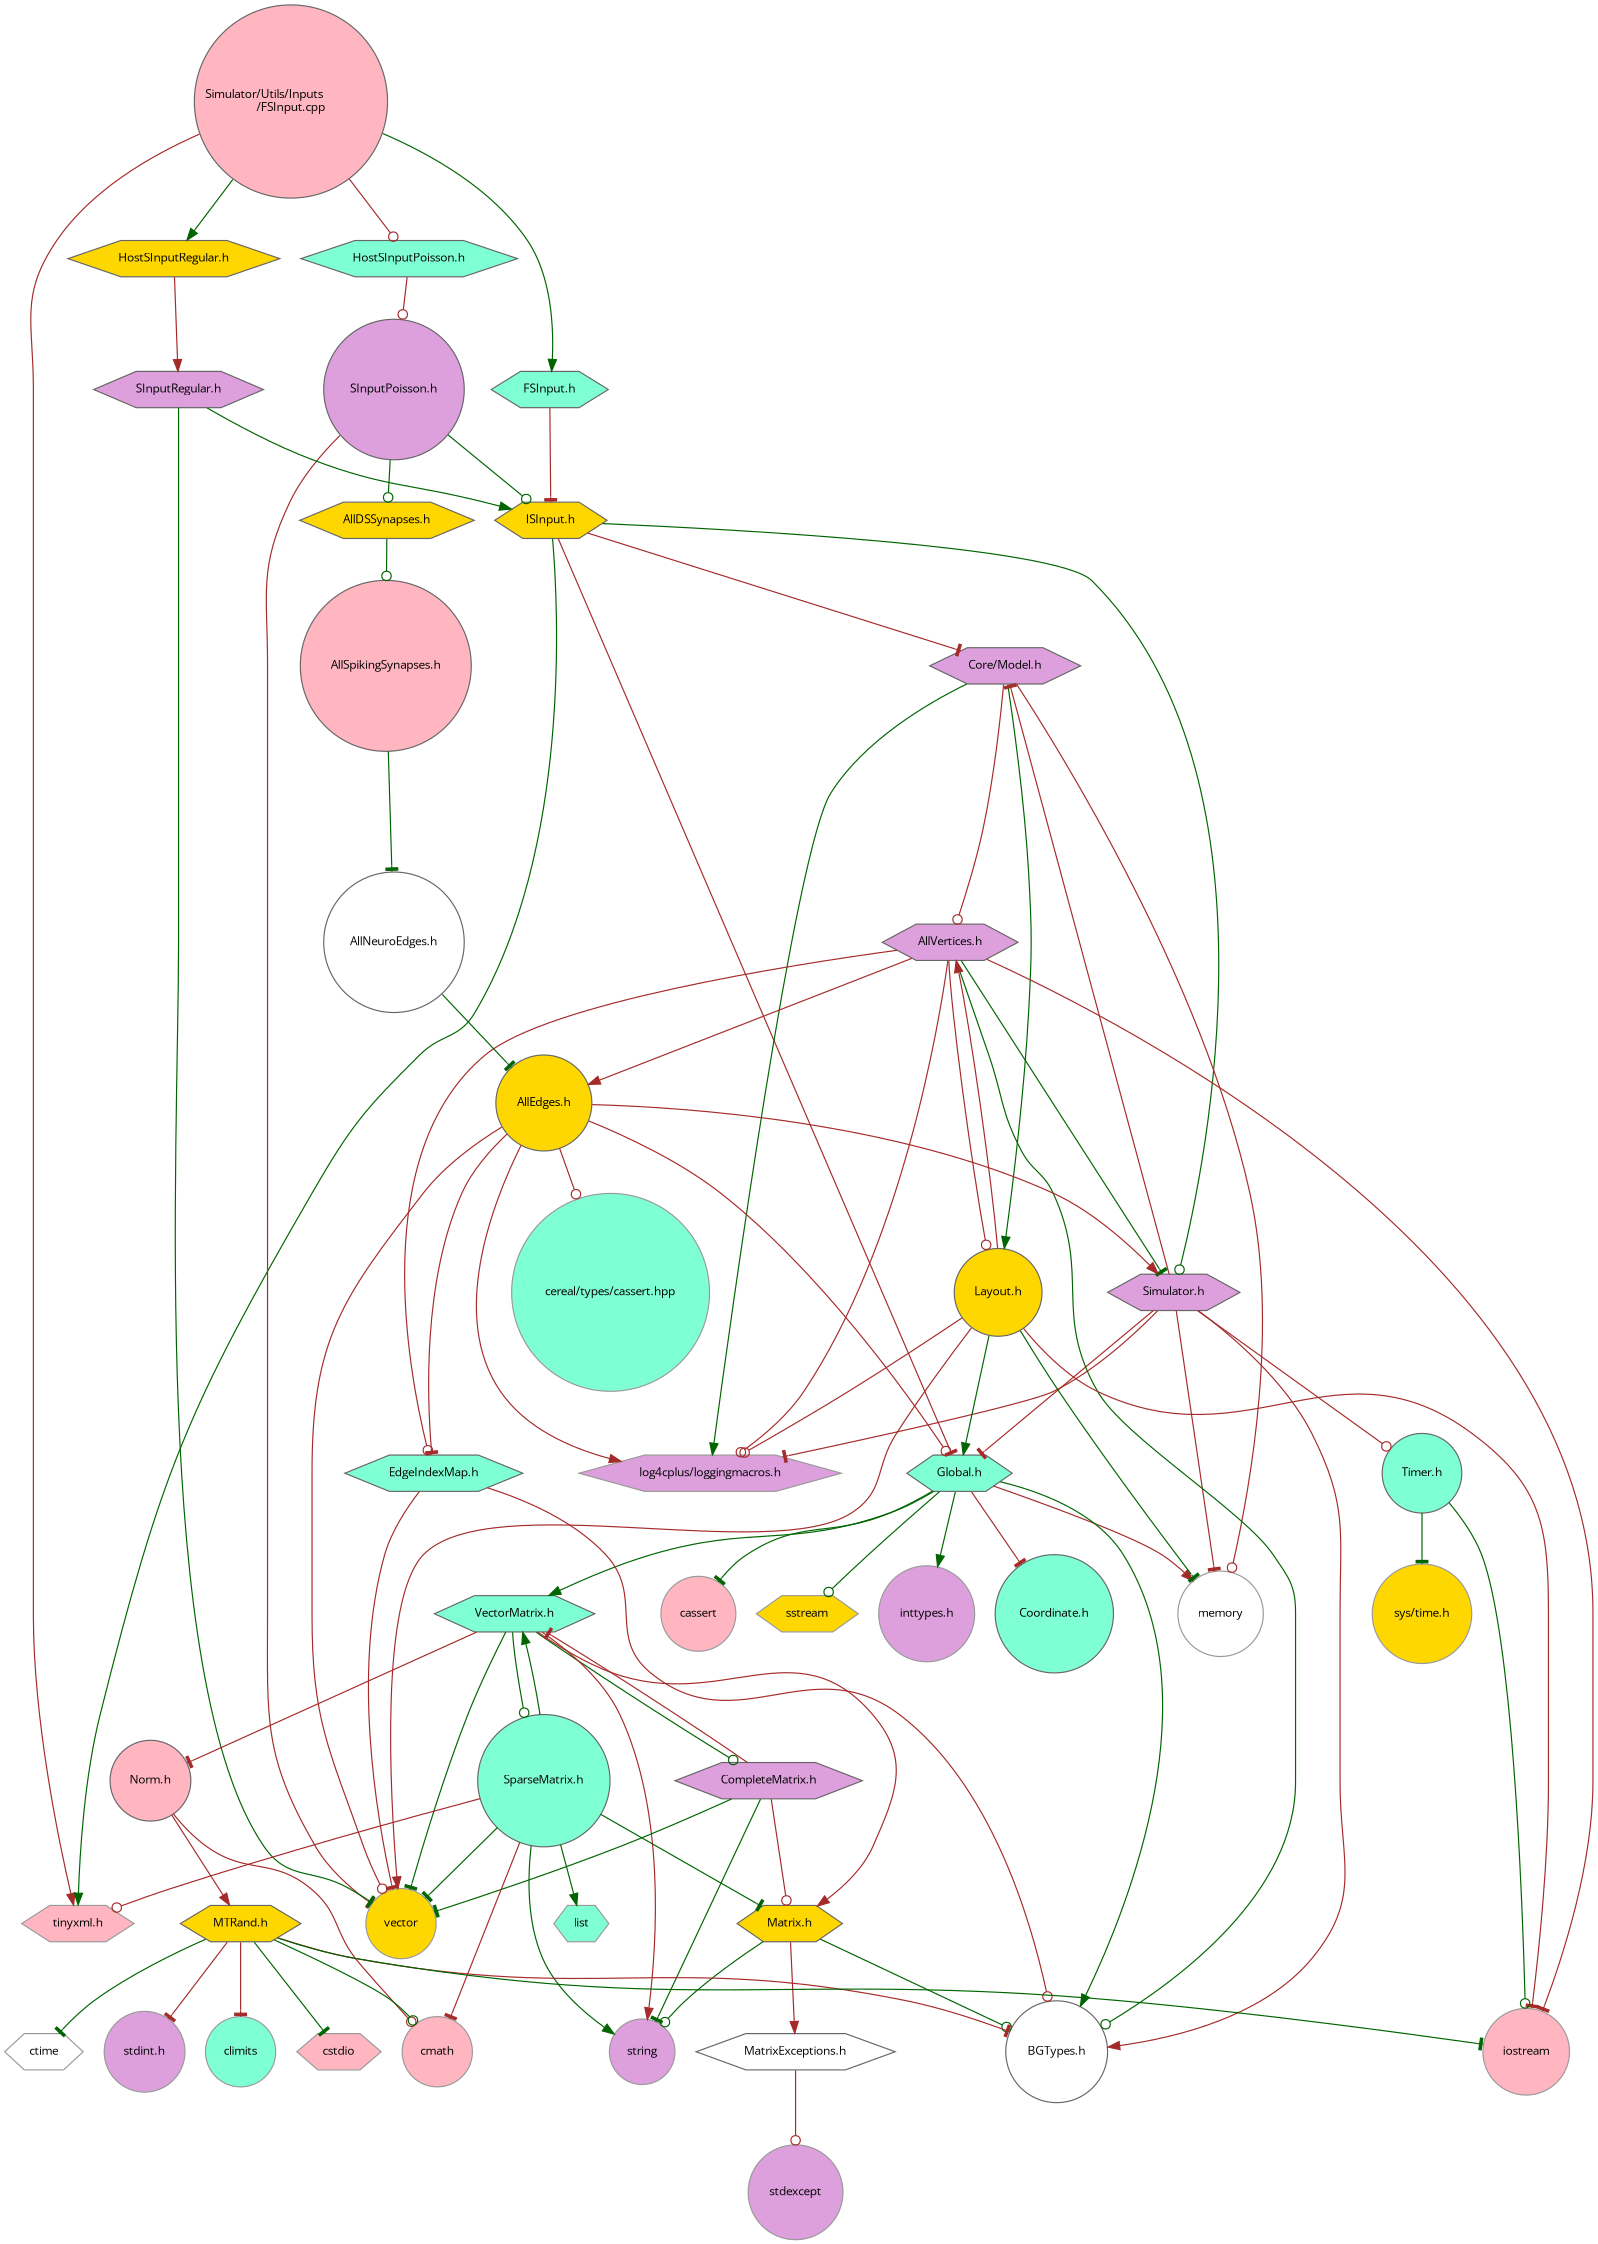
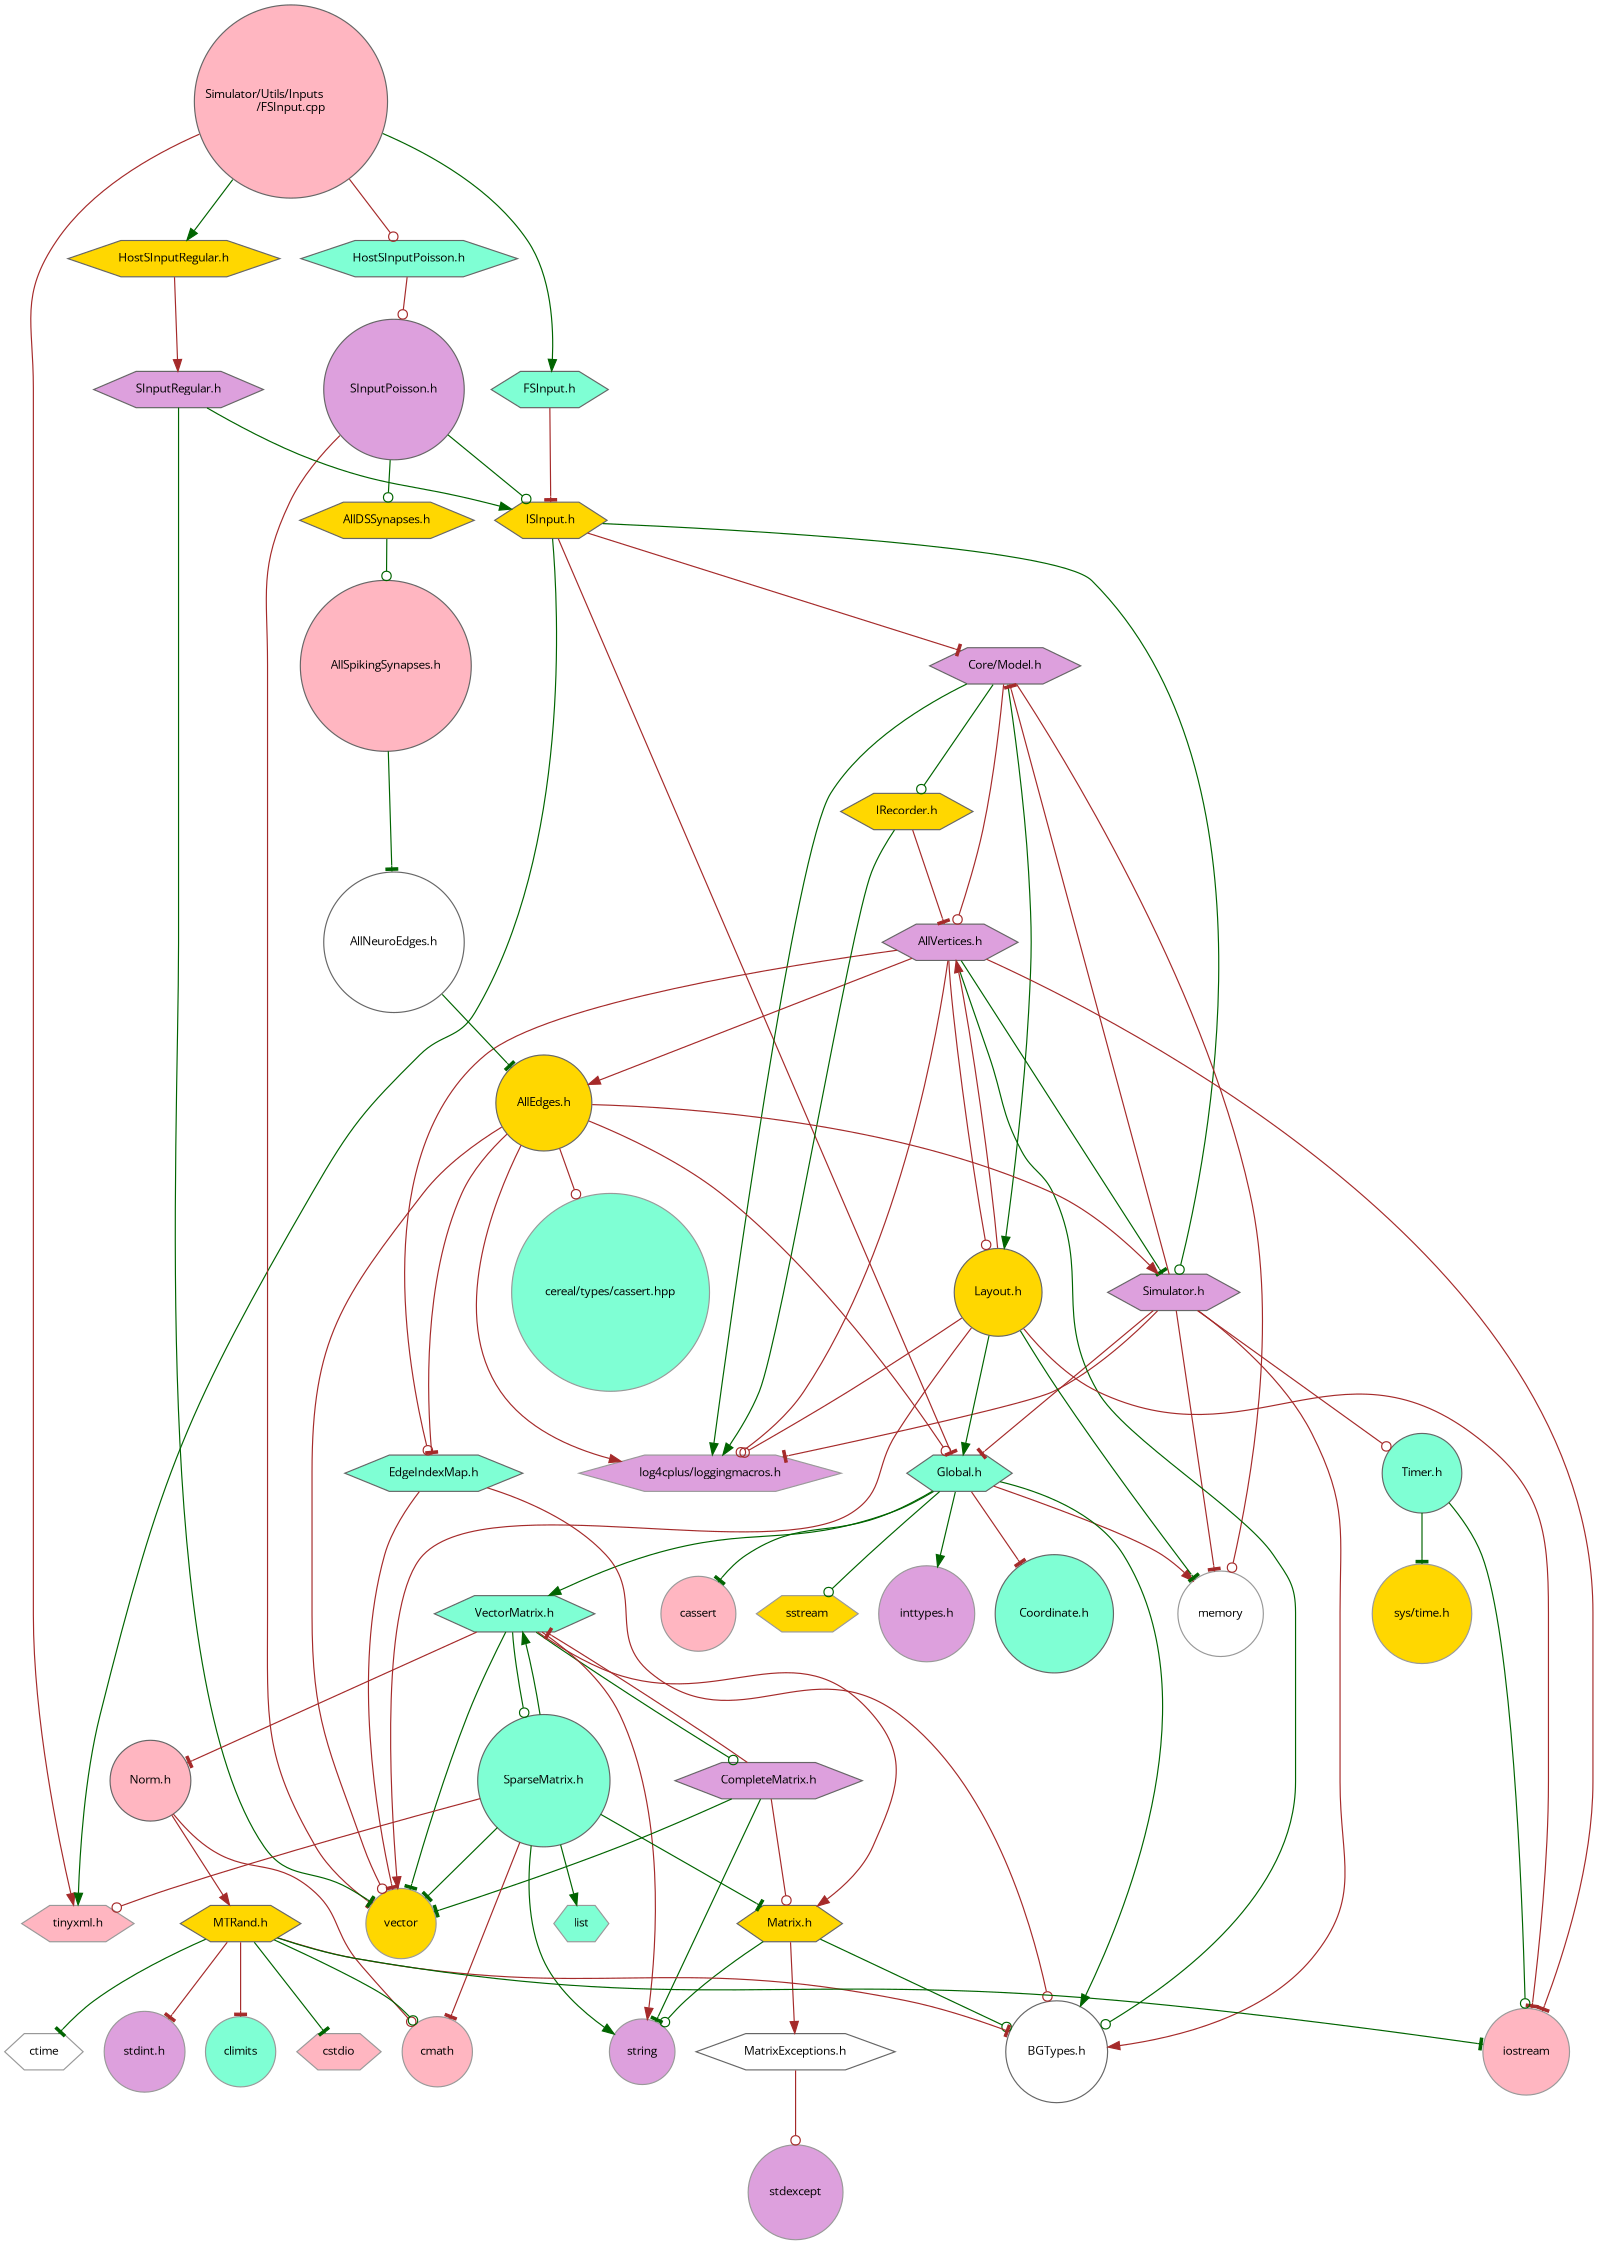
none -> (907, 812)
